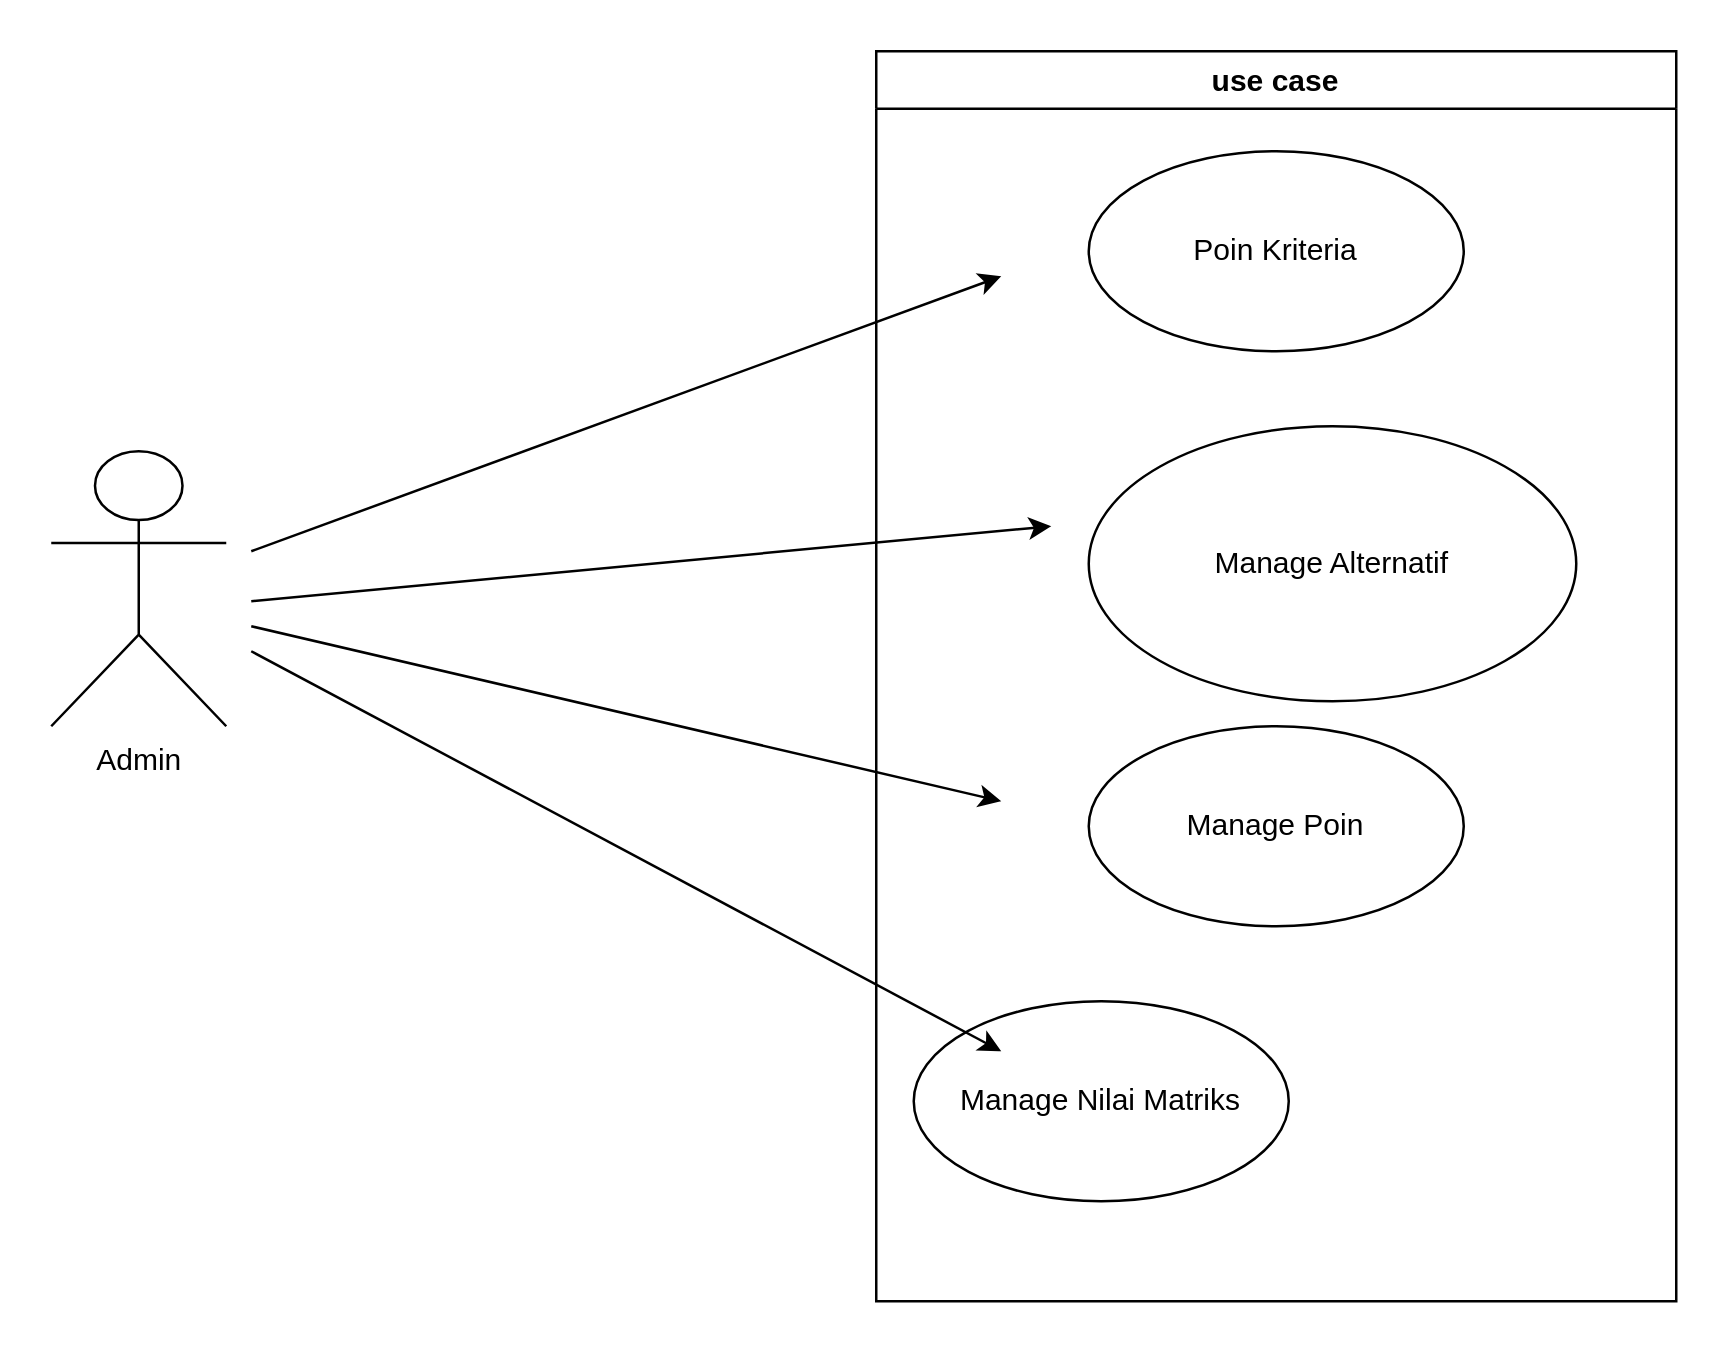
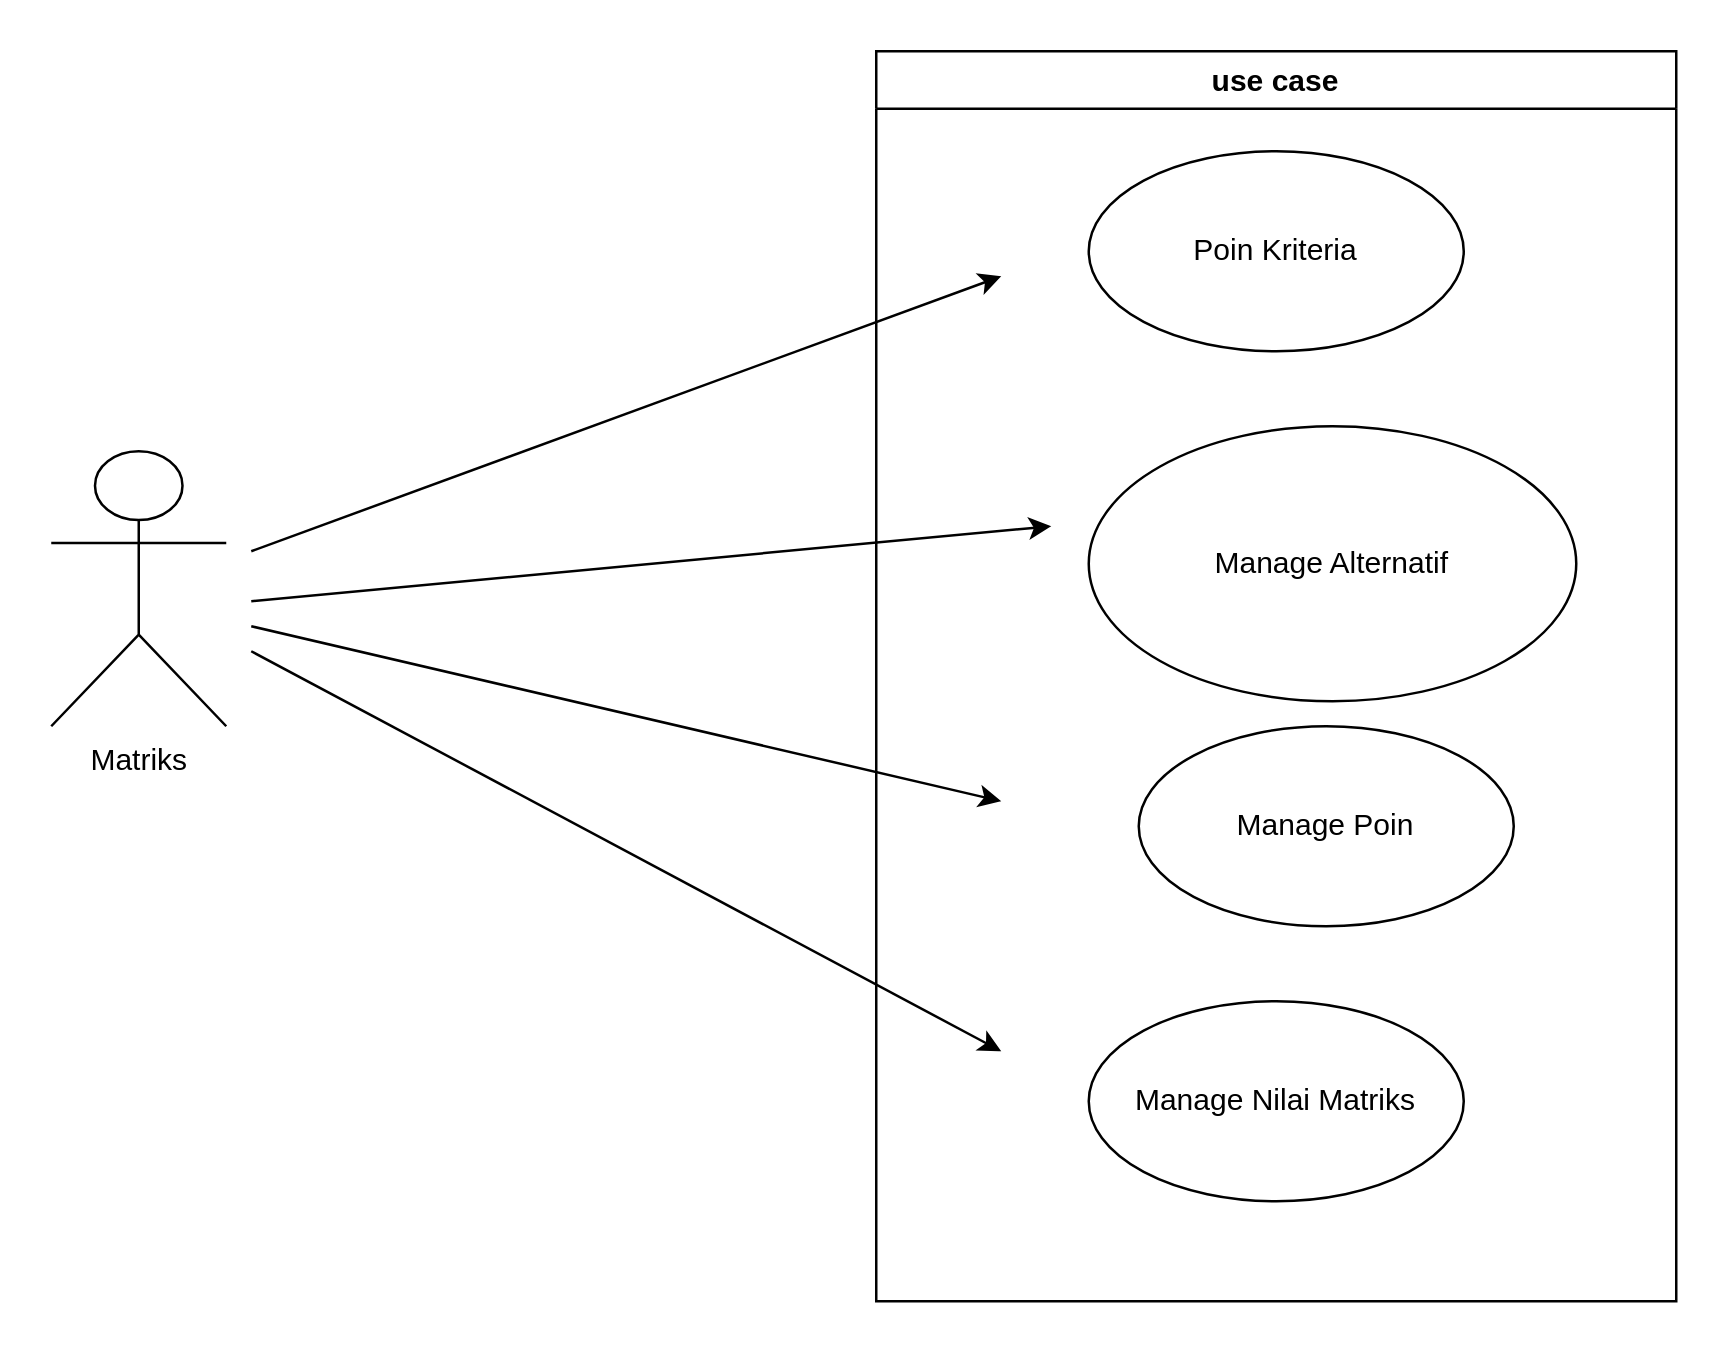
(140, 762) -> (140, 762)
(1276, 826) -> (1326, 826)
(1101, 1101) -> (1276, 1101)
